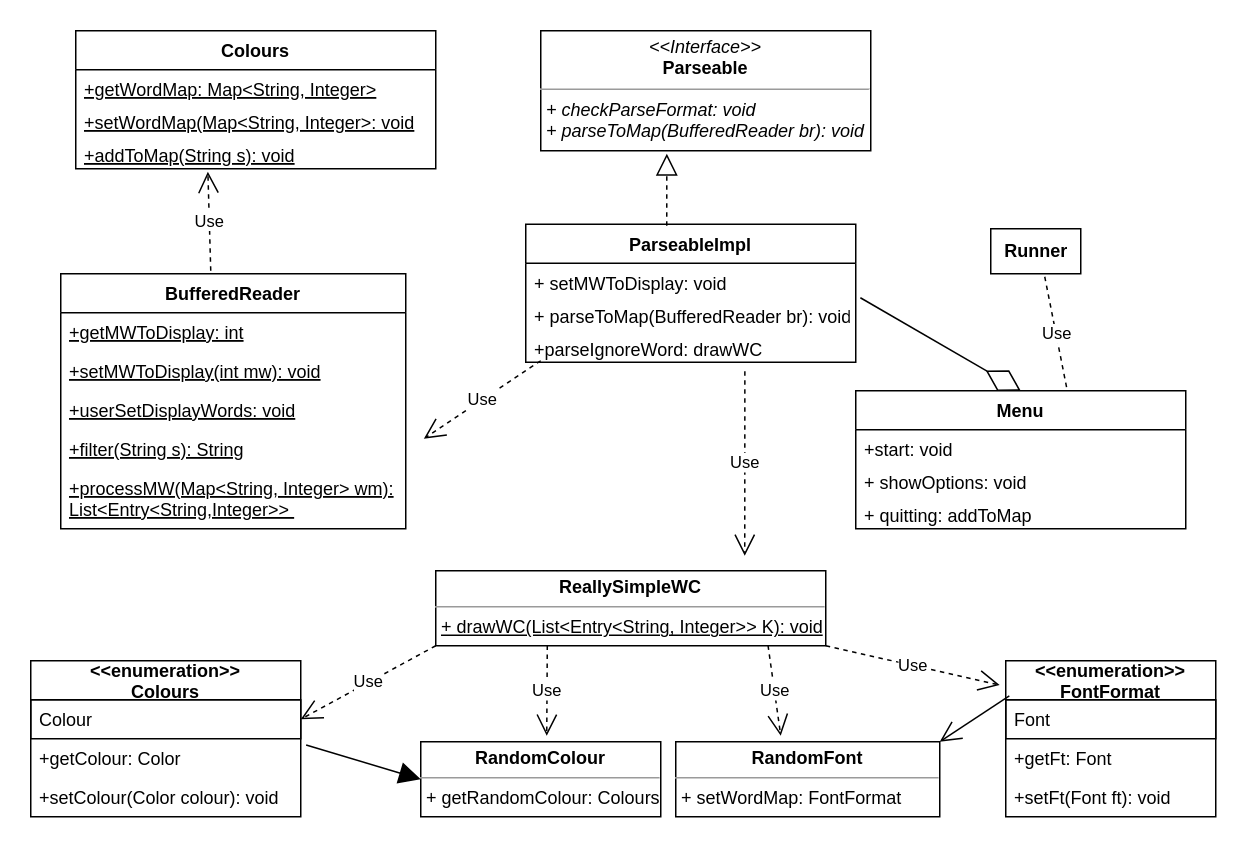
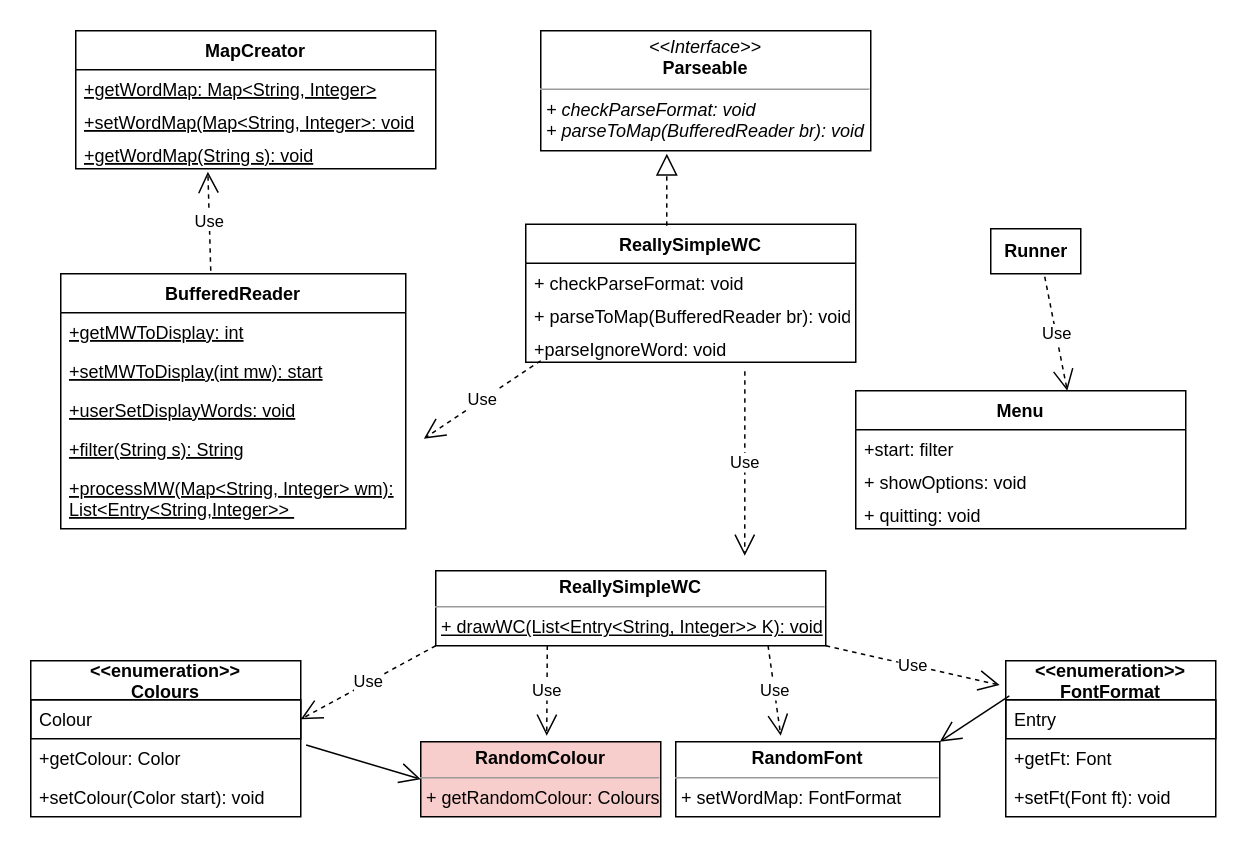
(255, 51) -> (255, 51)
(198, 156) -> (208, 156)
(690, 245) -> (690, 245)
(631, 284) -> (646, 284)
(924, 334) -> none
(650, 350) -> (638, 350)
(199, 372) -> (206, 372)
(1066, 386) -> (1066, 384)
(917, 450) -> (925, 450)
(953, 516) -> (931, 516)
(1034, 720) -> (1039, 720)
(399, 773) -> (407, 775)
(541, 779) -> (541, 779)
(174, 798) -> (171, 798)
